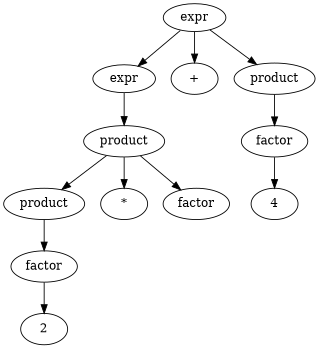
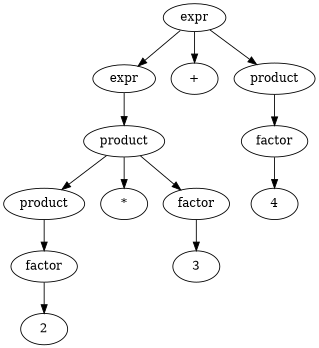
none -> (196, 267)
